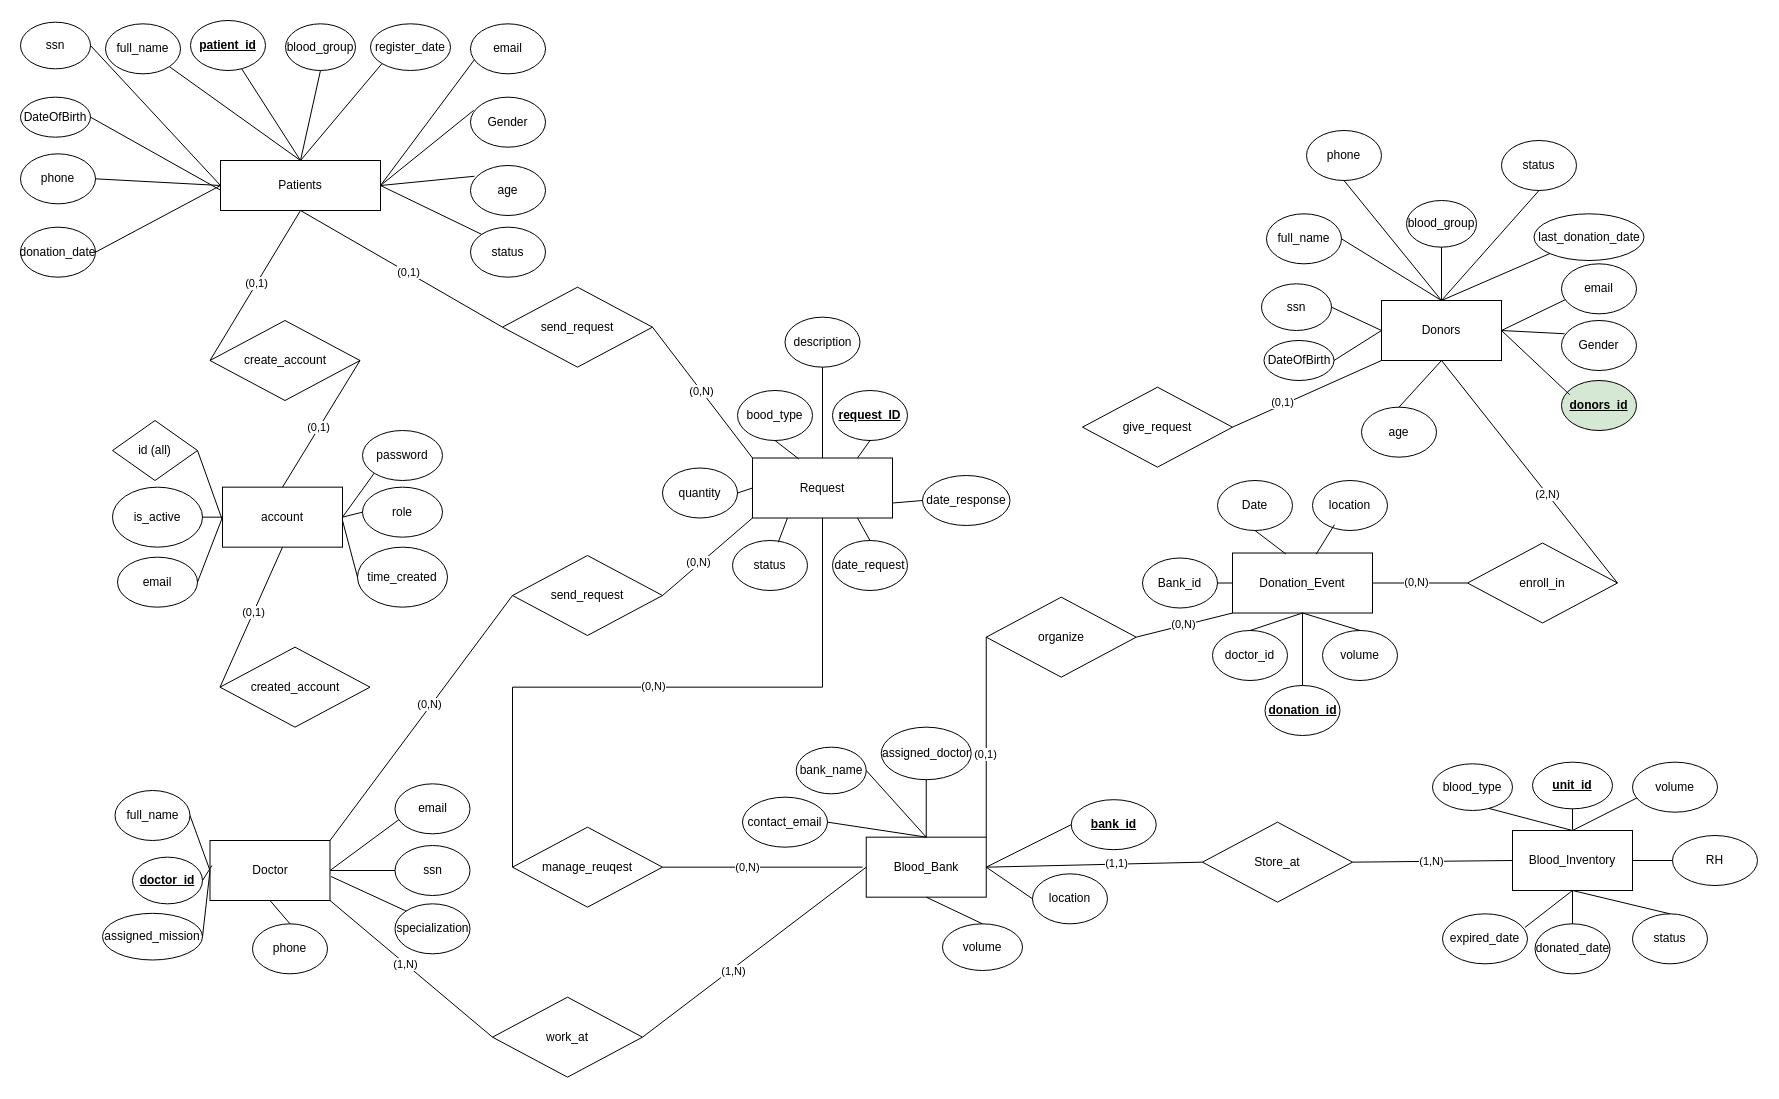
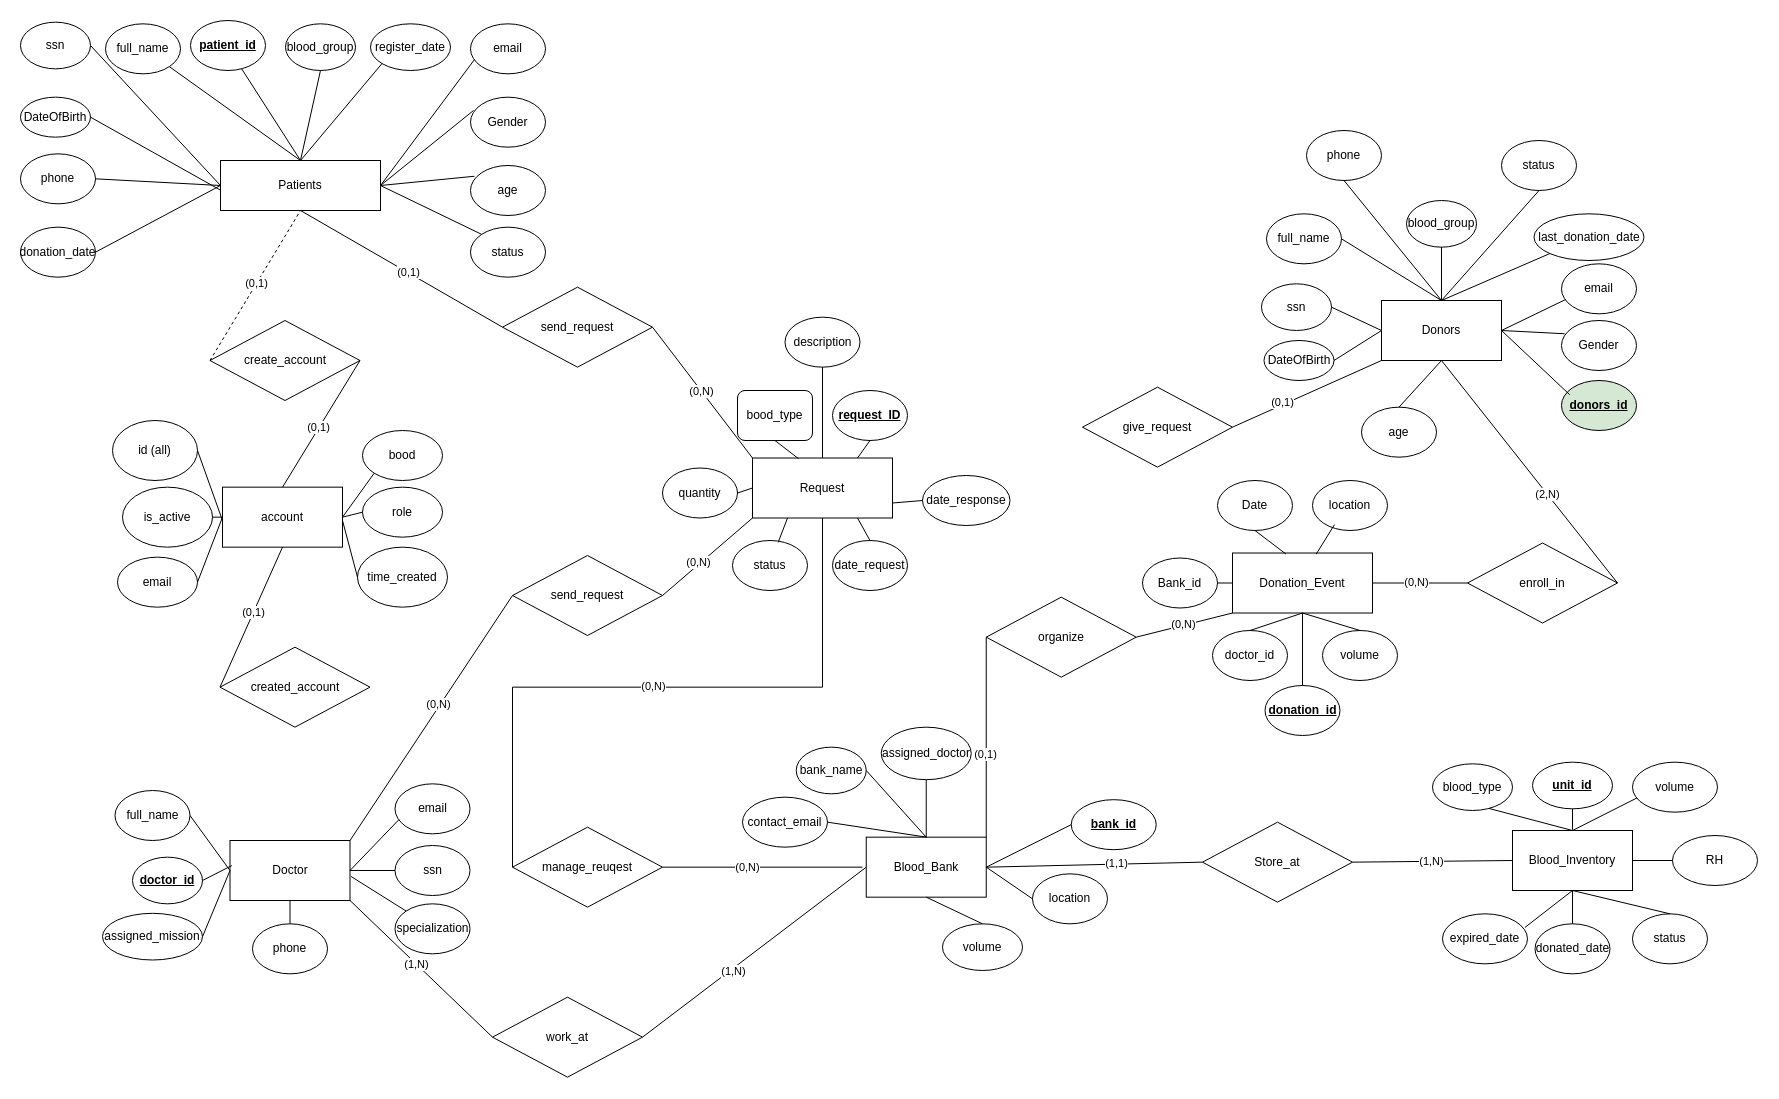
(232, 324) -> (232, 324)
(775, 416) -> (775, 416)
(155, 451) -> (155, 451)
(403, 456) -> (403, 456)
(158, 517) -> (168, 517)
(270, 871) -> (290, 871)
